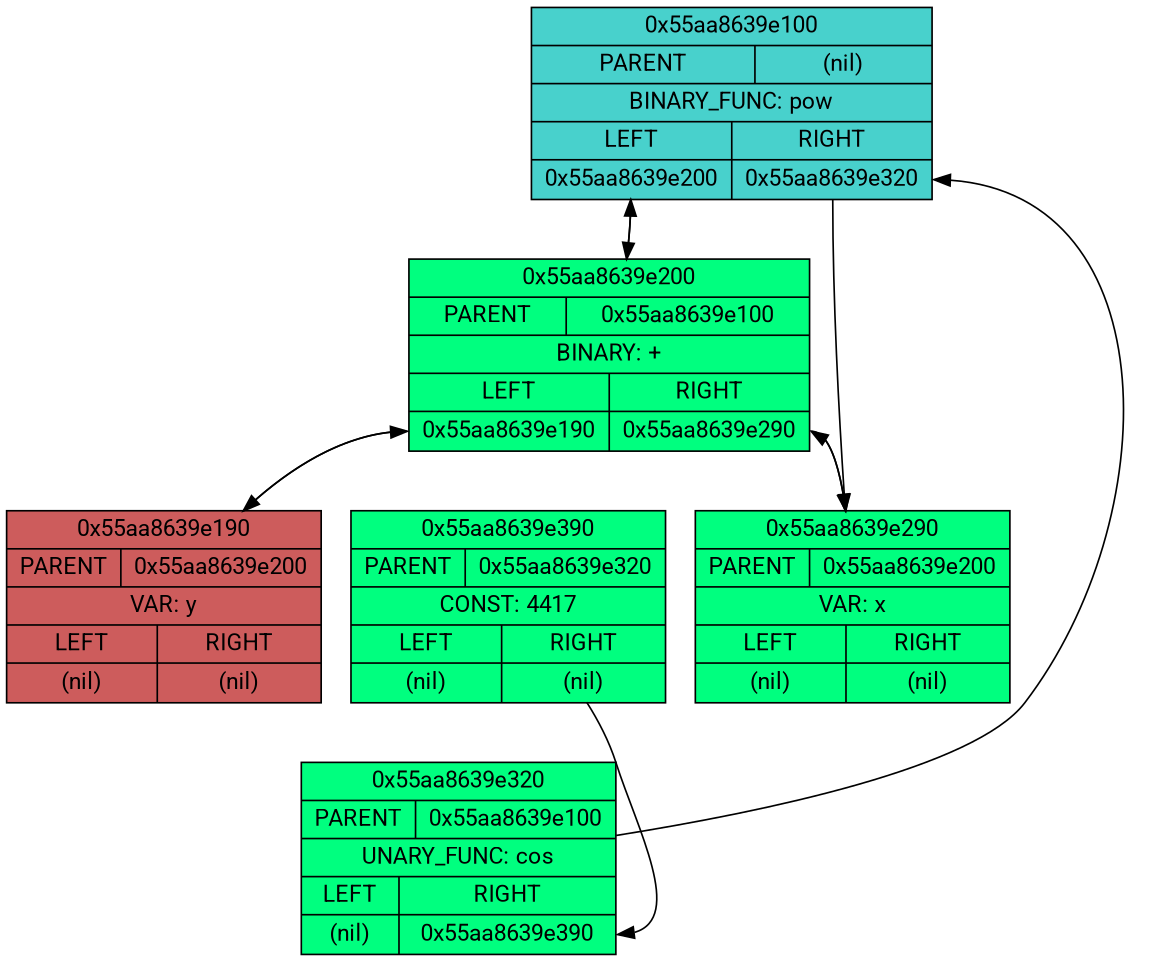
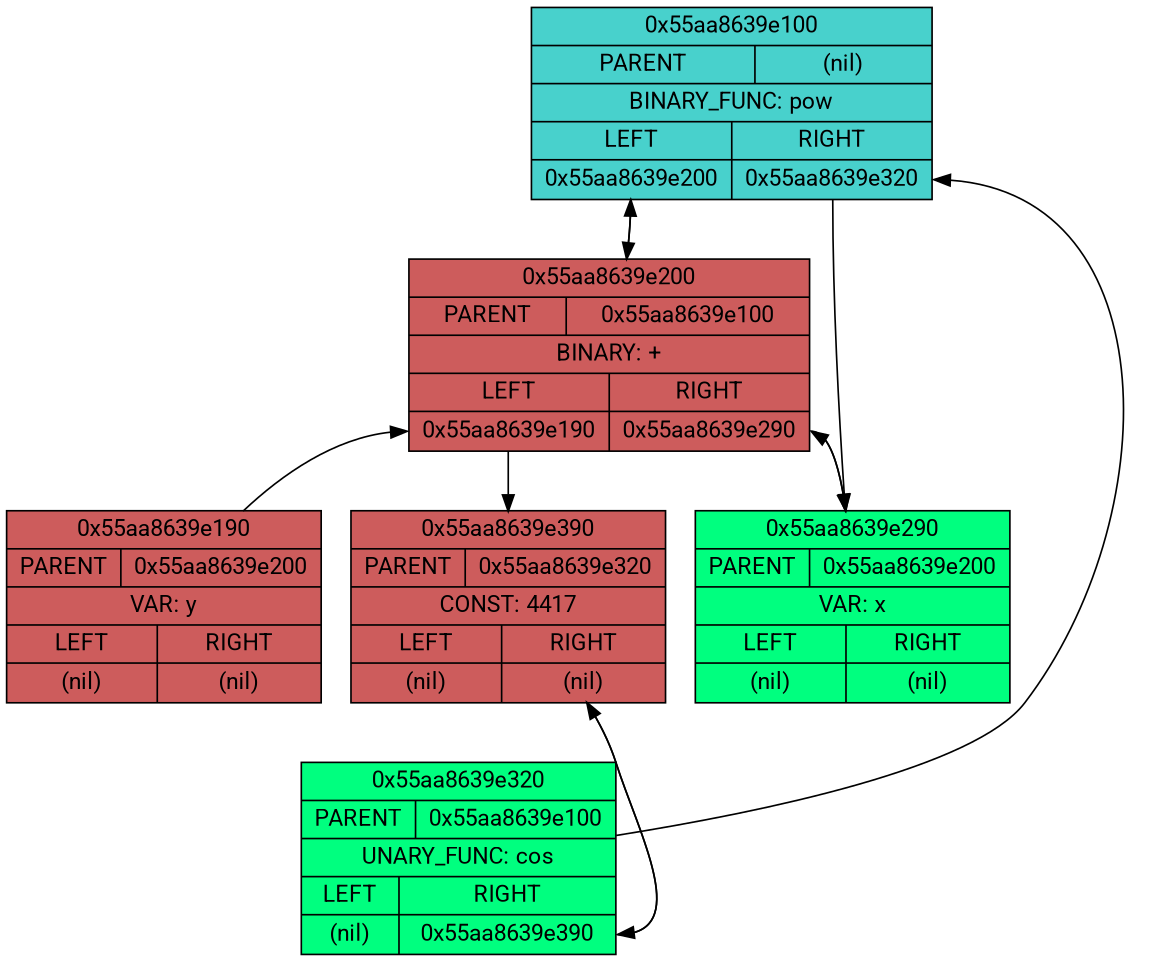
(609, 355) -> (609, 355)
(326, 452) -> (508, 473)
(508, 607) -> (508, 607)
none -> (642, 834)
